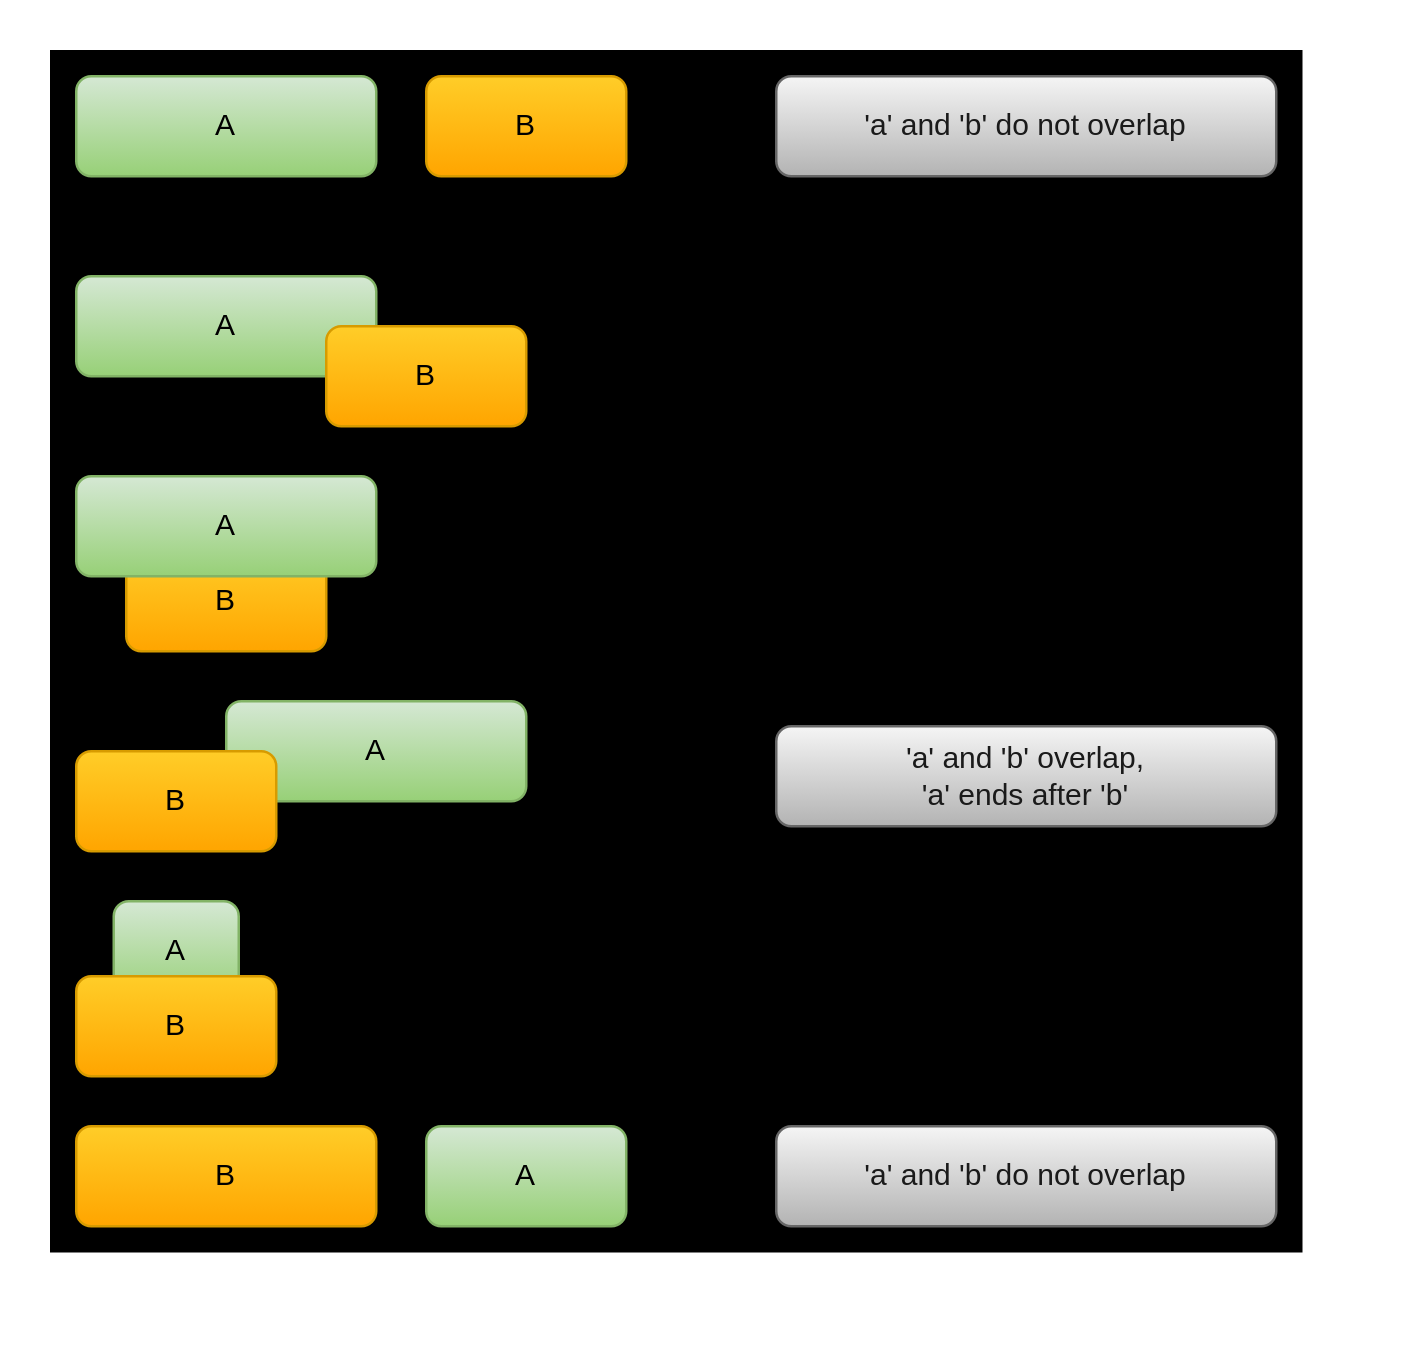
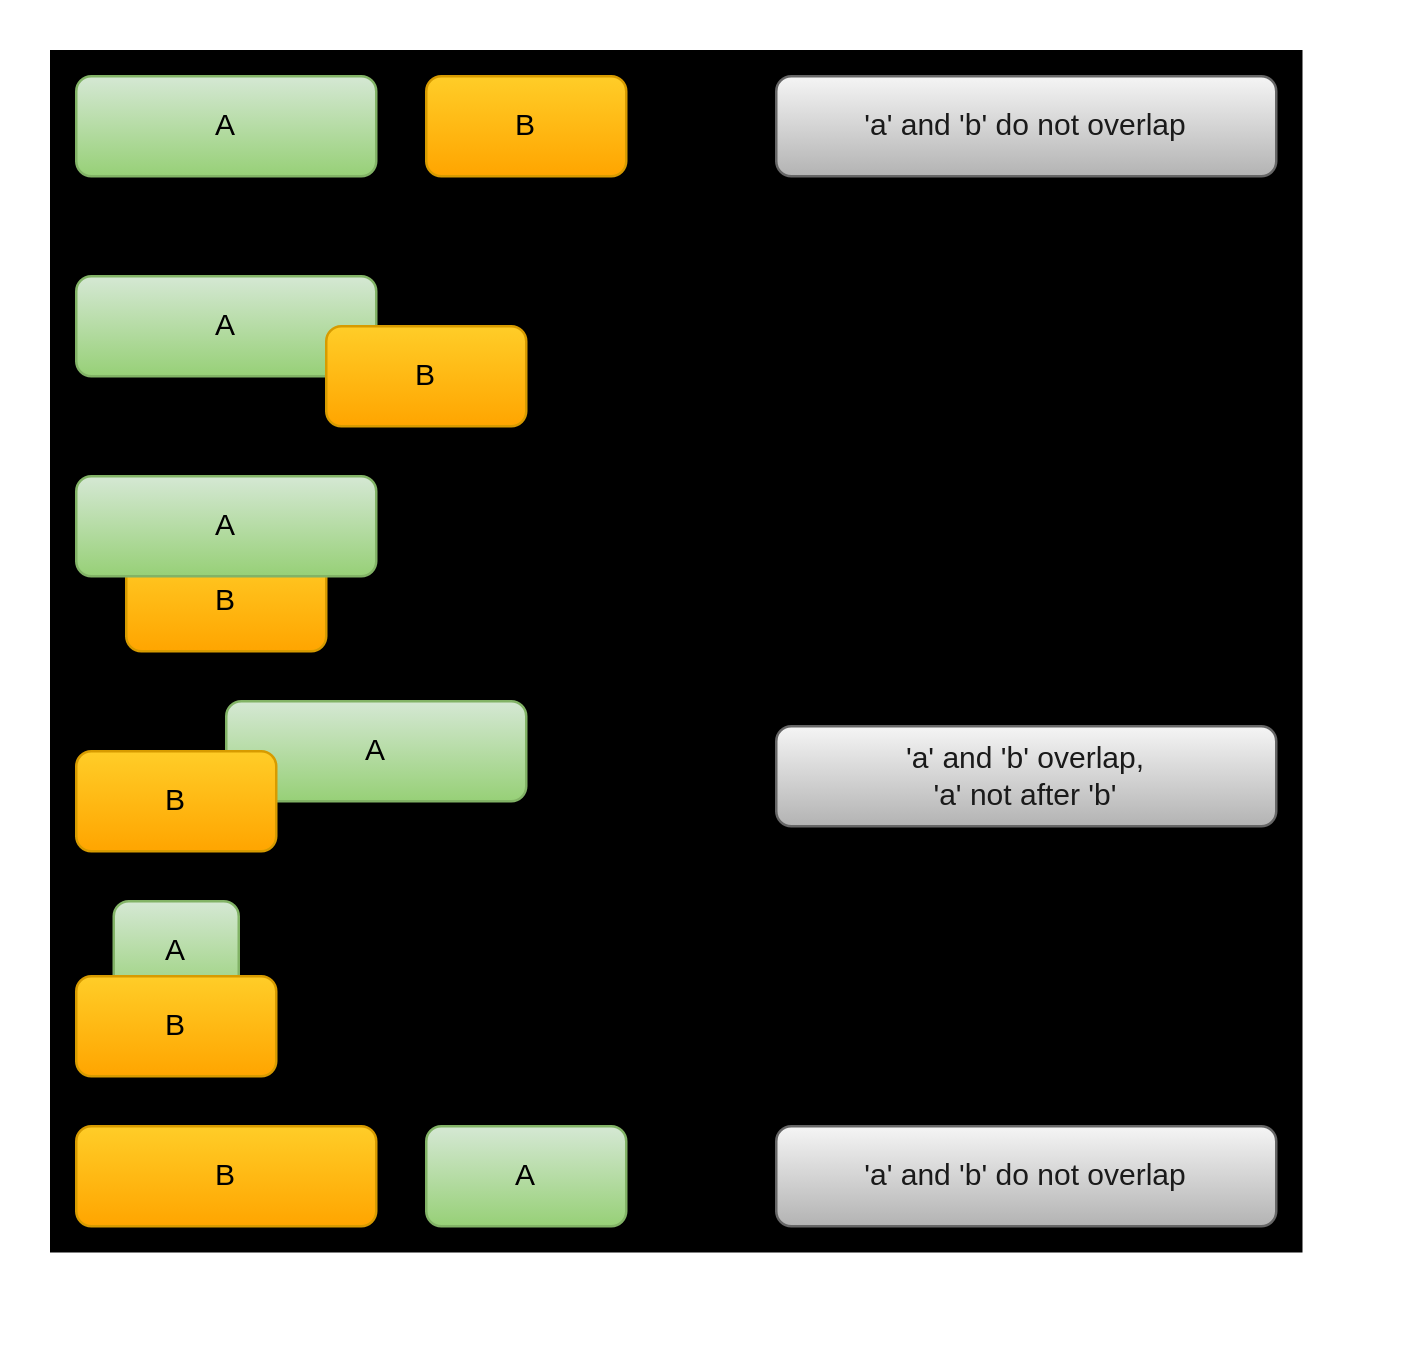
(1026, 776) -> (1026, 776)
